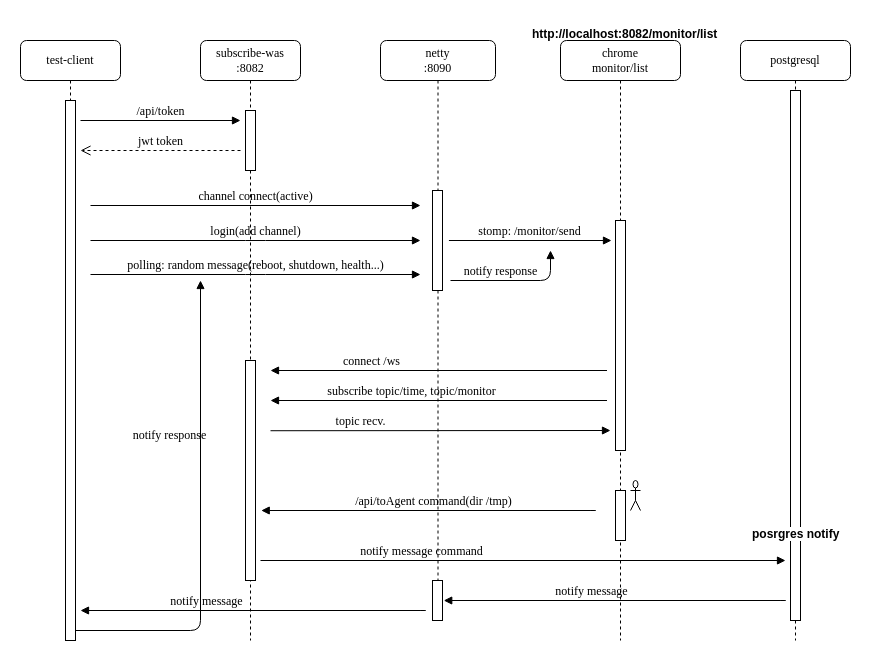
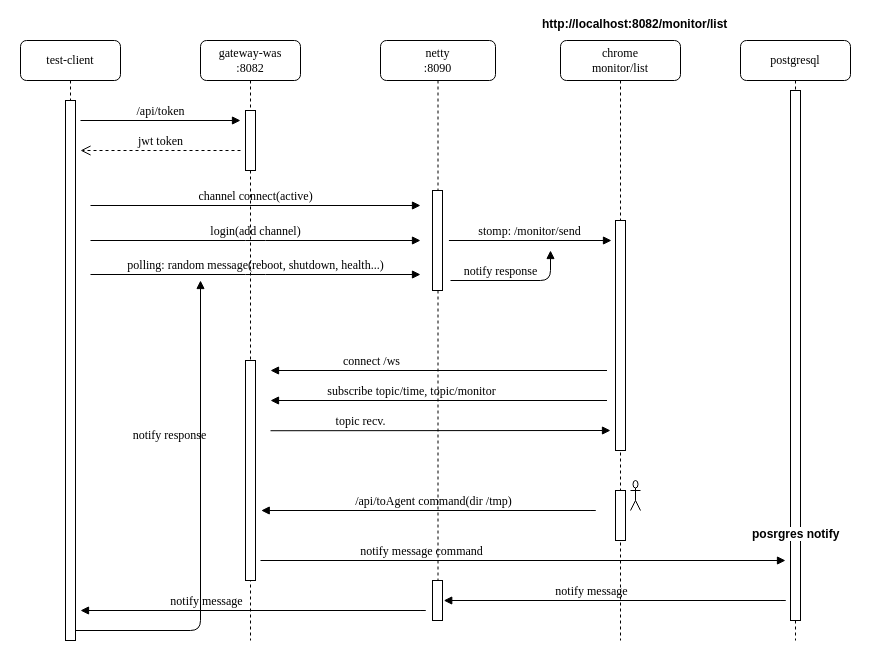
(631, 31) -> (641, 21)
(251, 61) -> (251, 61)
